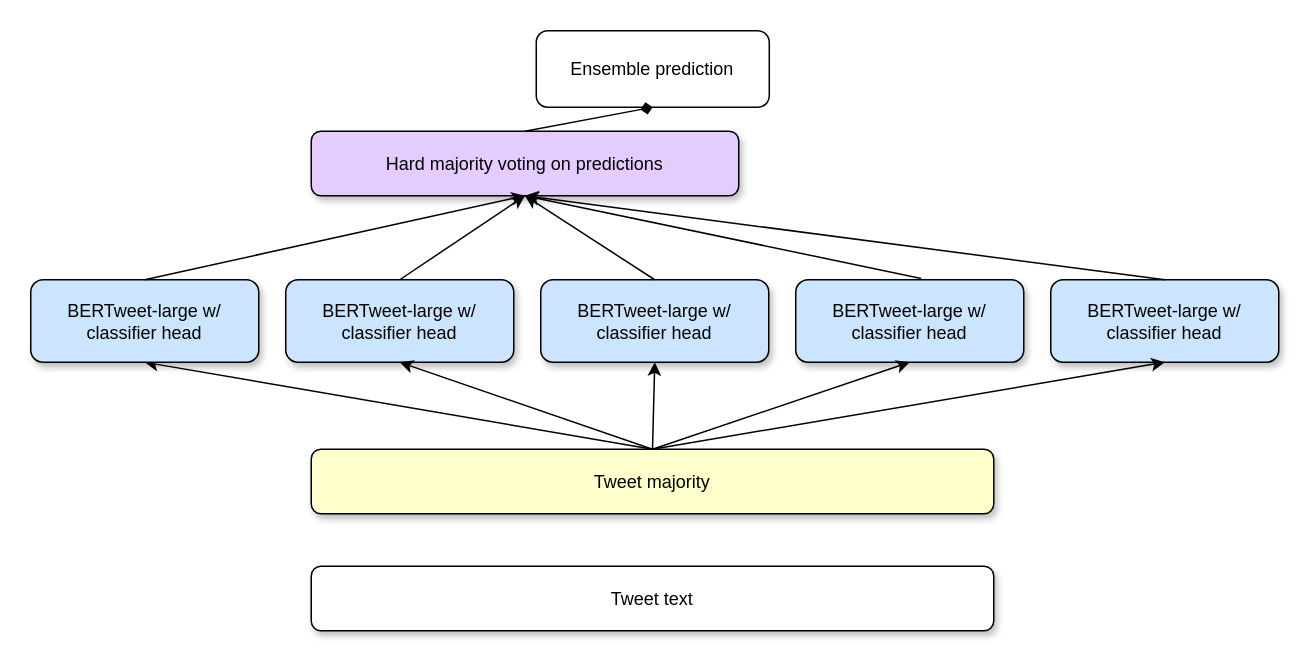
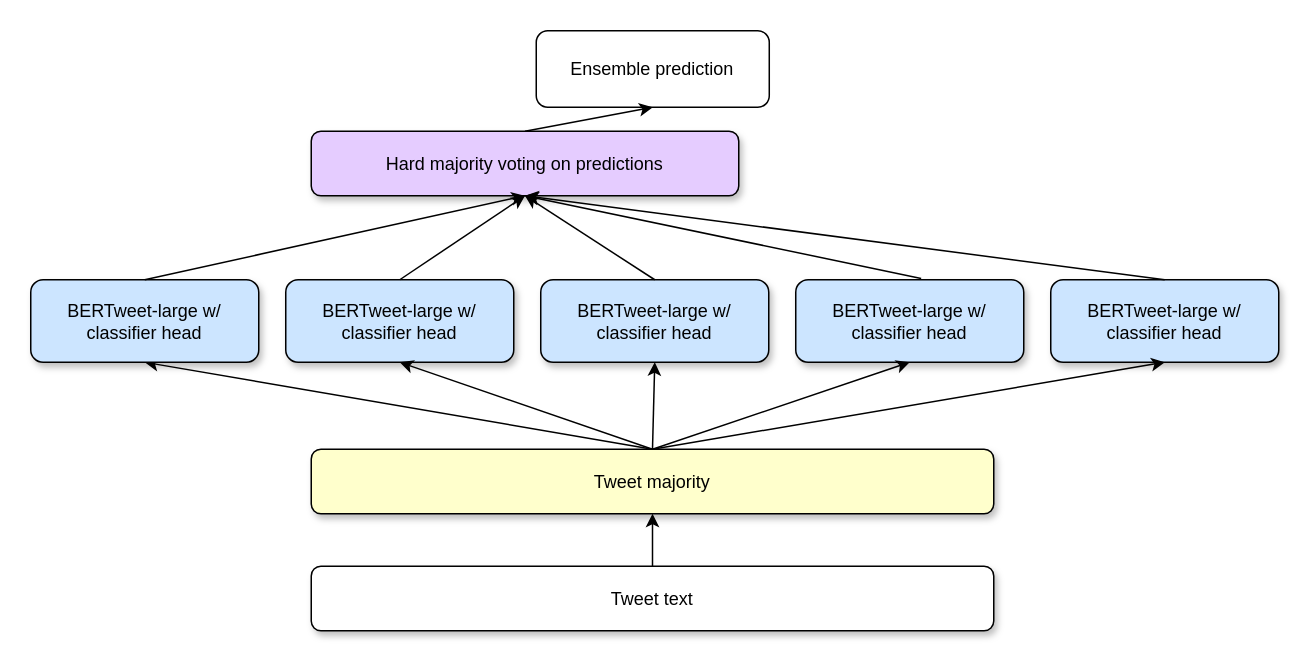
(640, 110) -> (641, 109)
none -> (653, 545)
